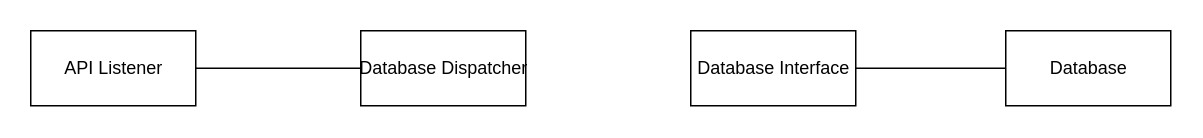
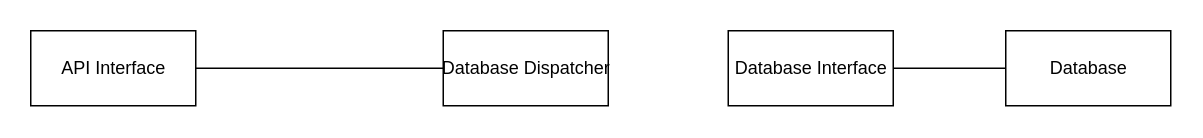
(114, 68) -> (114, 68)
(443, 68) -> (526, 68)
(773, 68) -> (811, 68)
